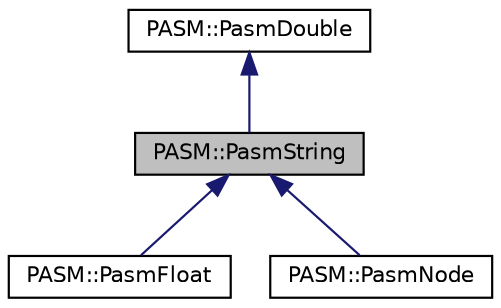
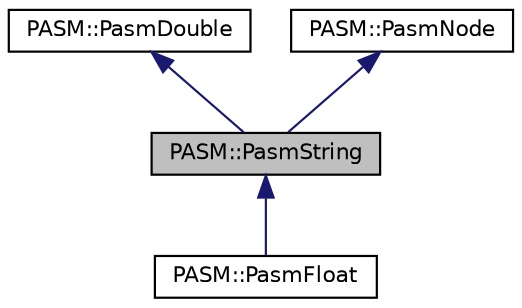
(323, 223) -> (326, 100)
